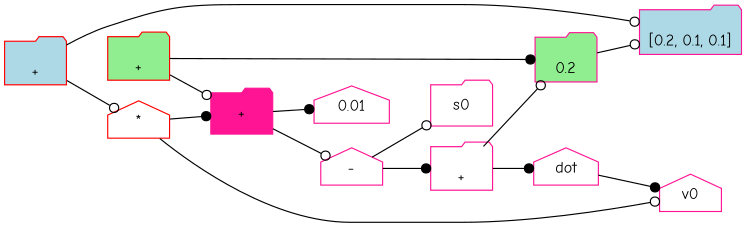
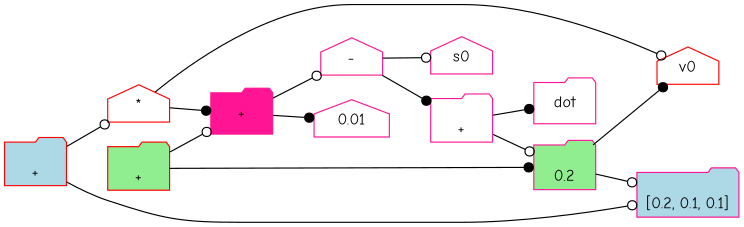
(462, 105) -> (462, 57)
(566, 168) -> (565, 103)
(624, 181) -> (626, 118)
(690, 195) -> (688, 68)
